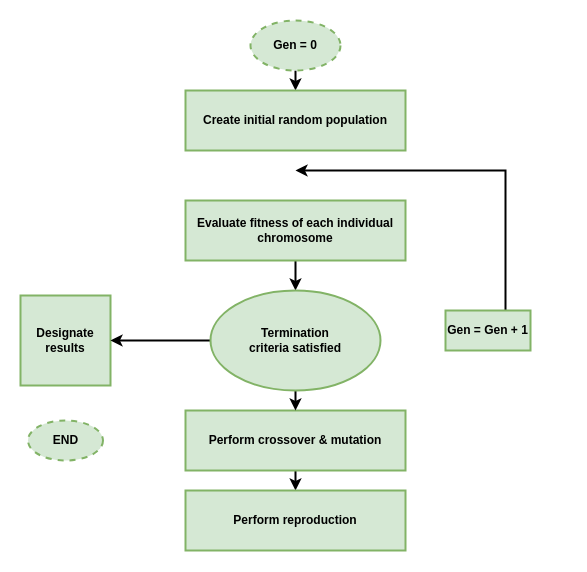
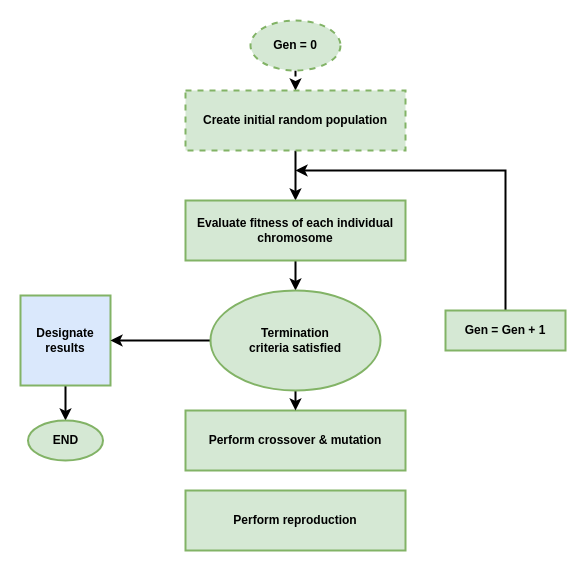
(296, 78) -> (296, 78)
(296, 121) -> (296, 121)
none -> (296, 171)
(488, 331) -> (506, 331)
(66, 341) -> (66, 341)
none -> (66, 404)
(66, 441) -> (66, 441)
(296, 476) -> none
